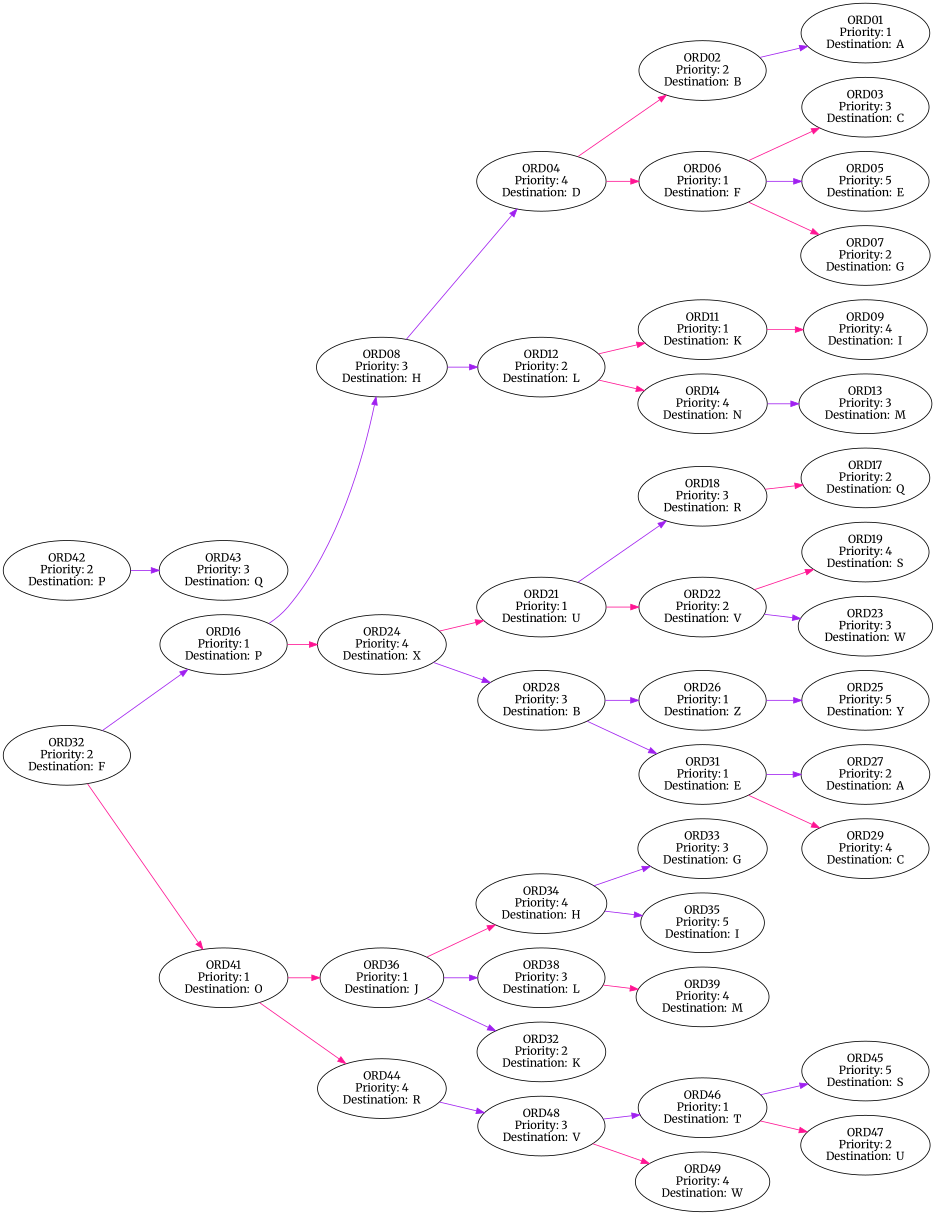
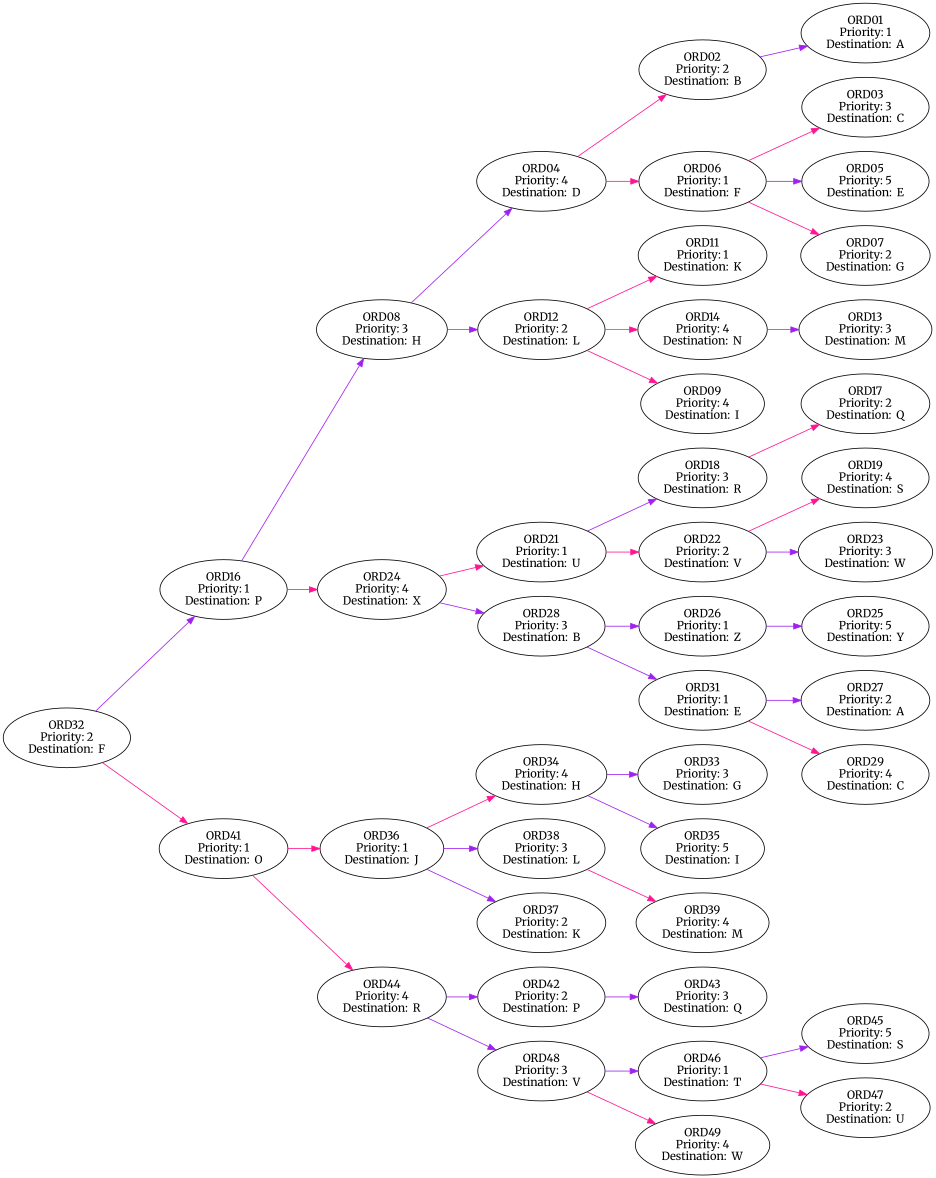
(781, 330) -> (619, 365)
none -> (458, 997)
(541, 1052) -> (541, 923)
